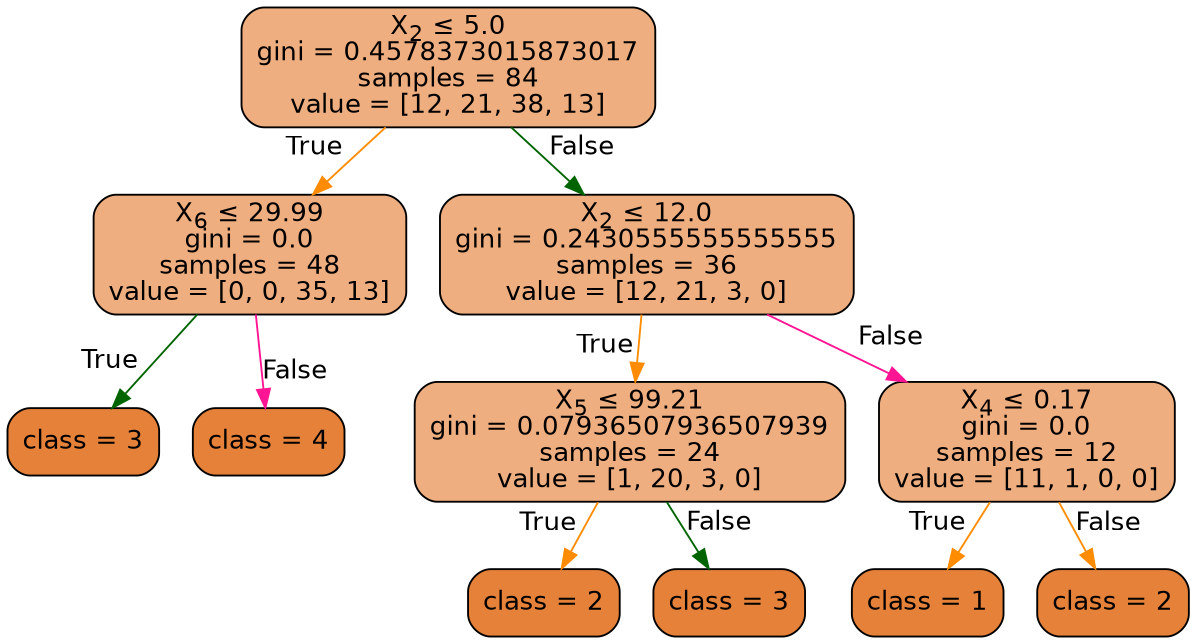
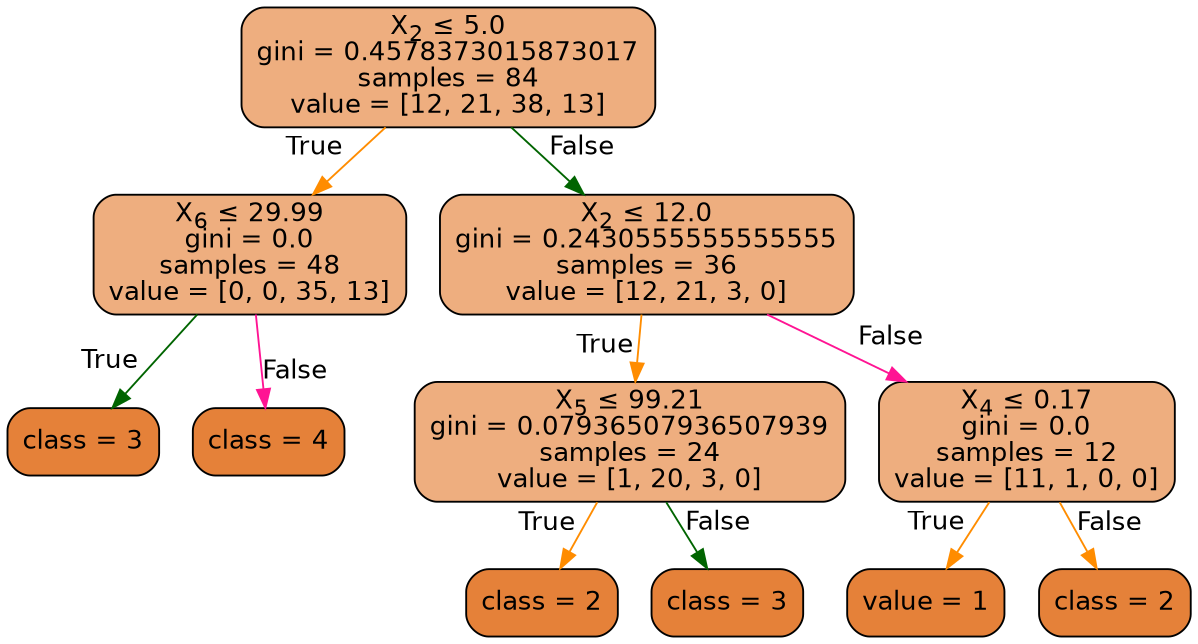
(928, 603) -> (926, 603)
